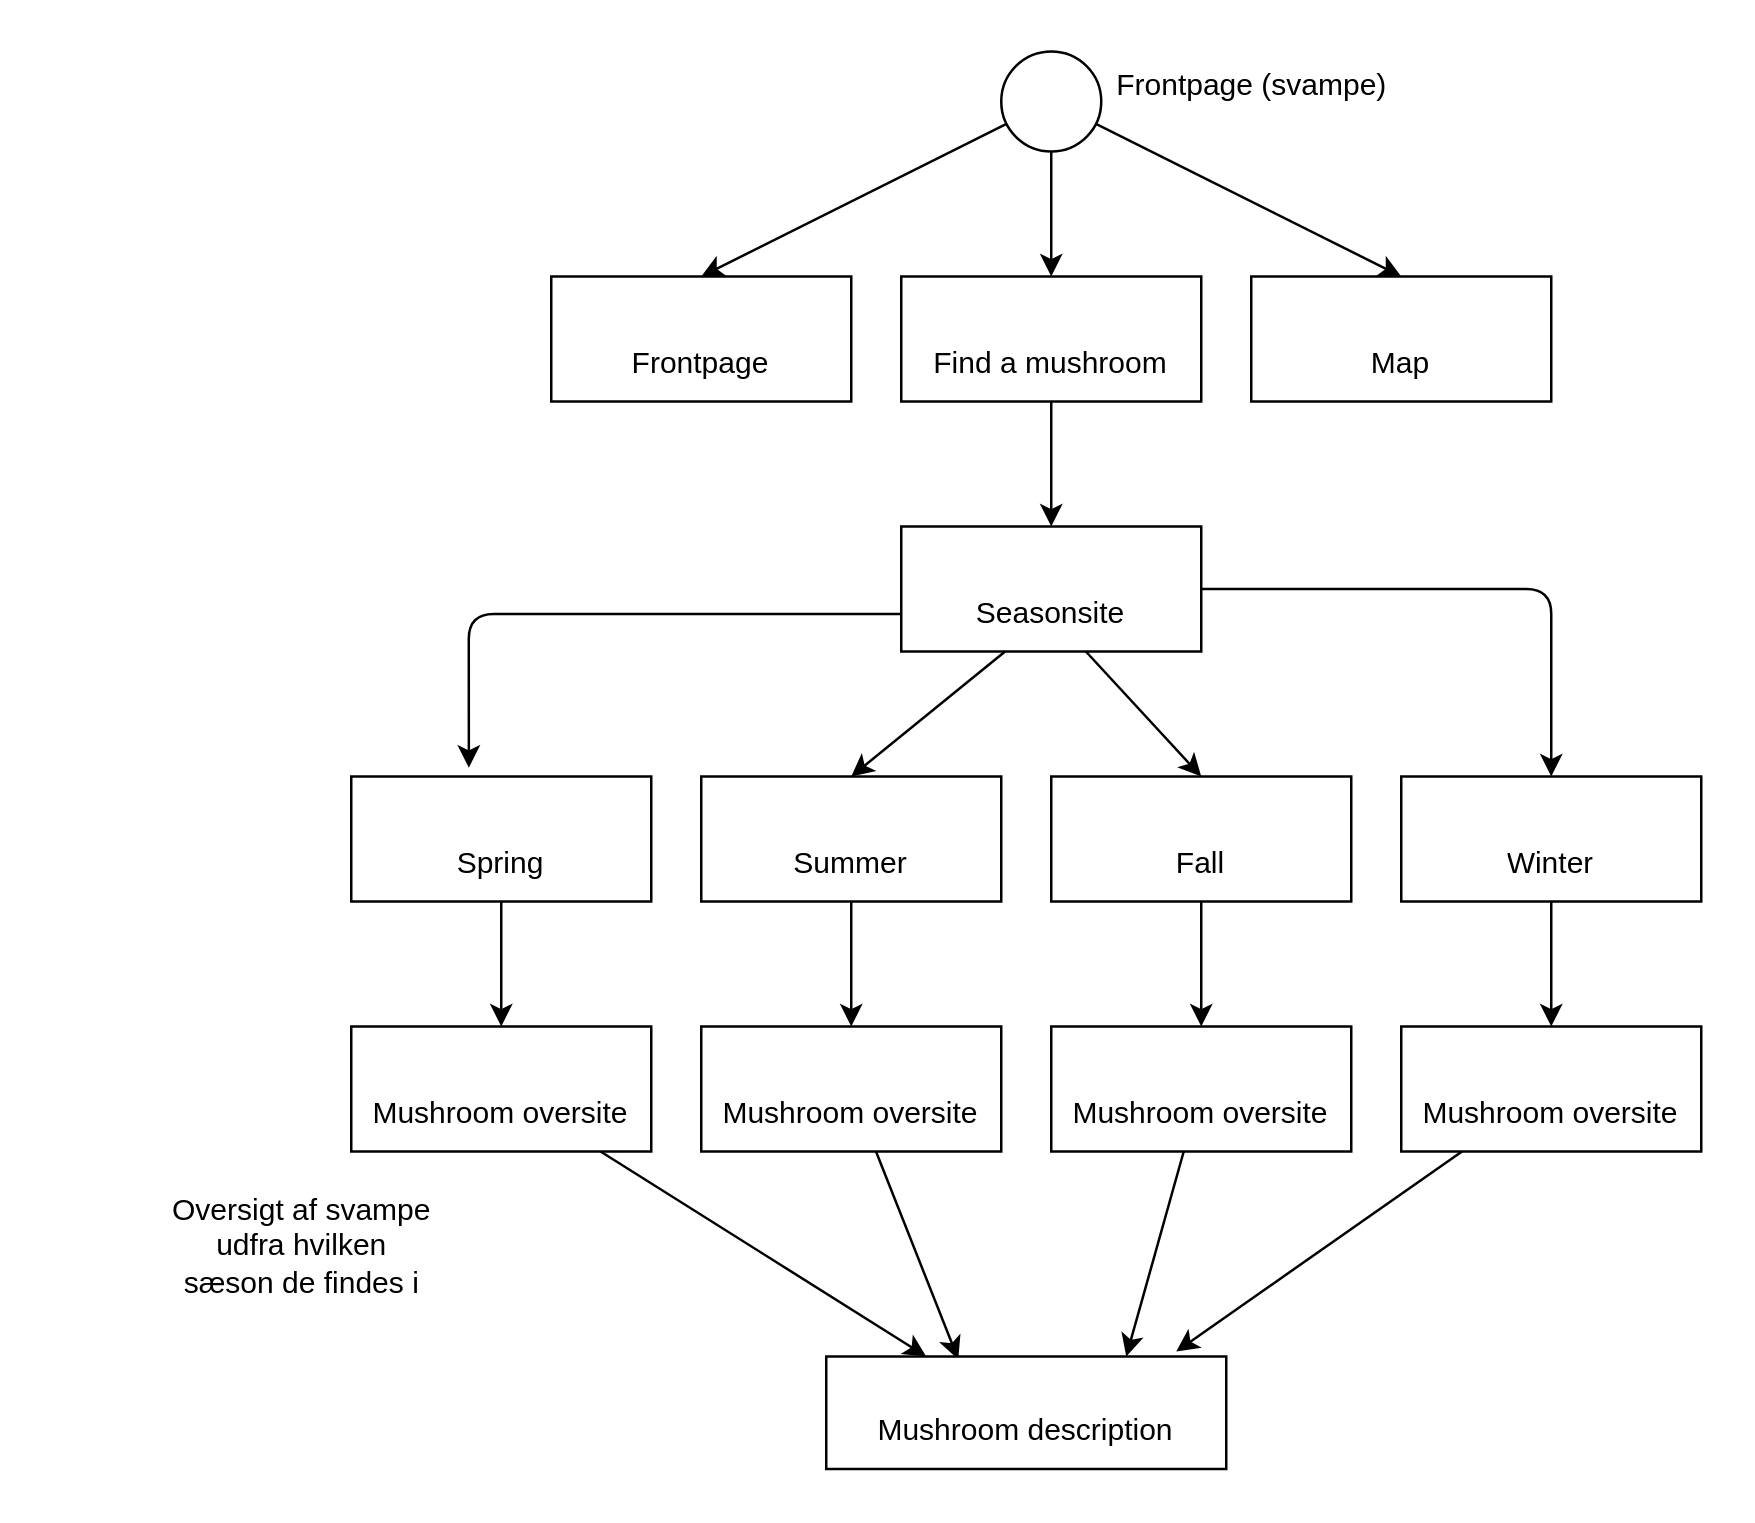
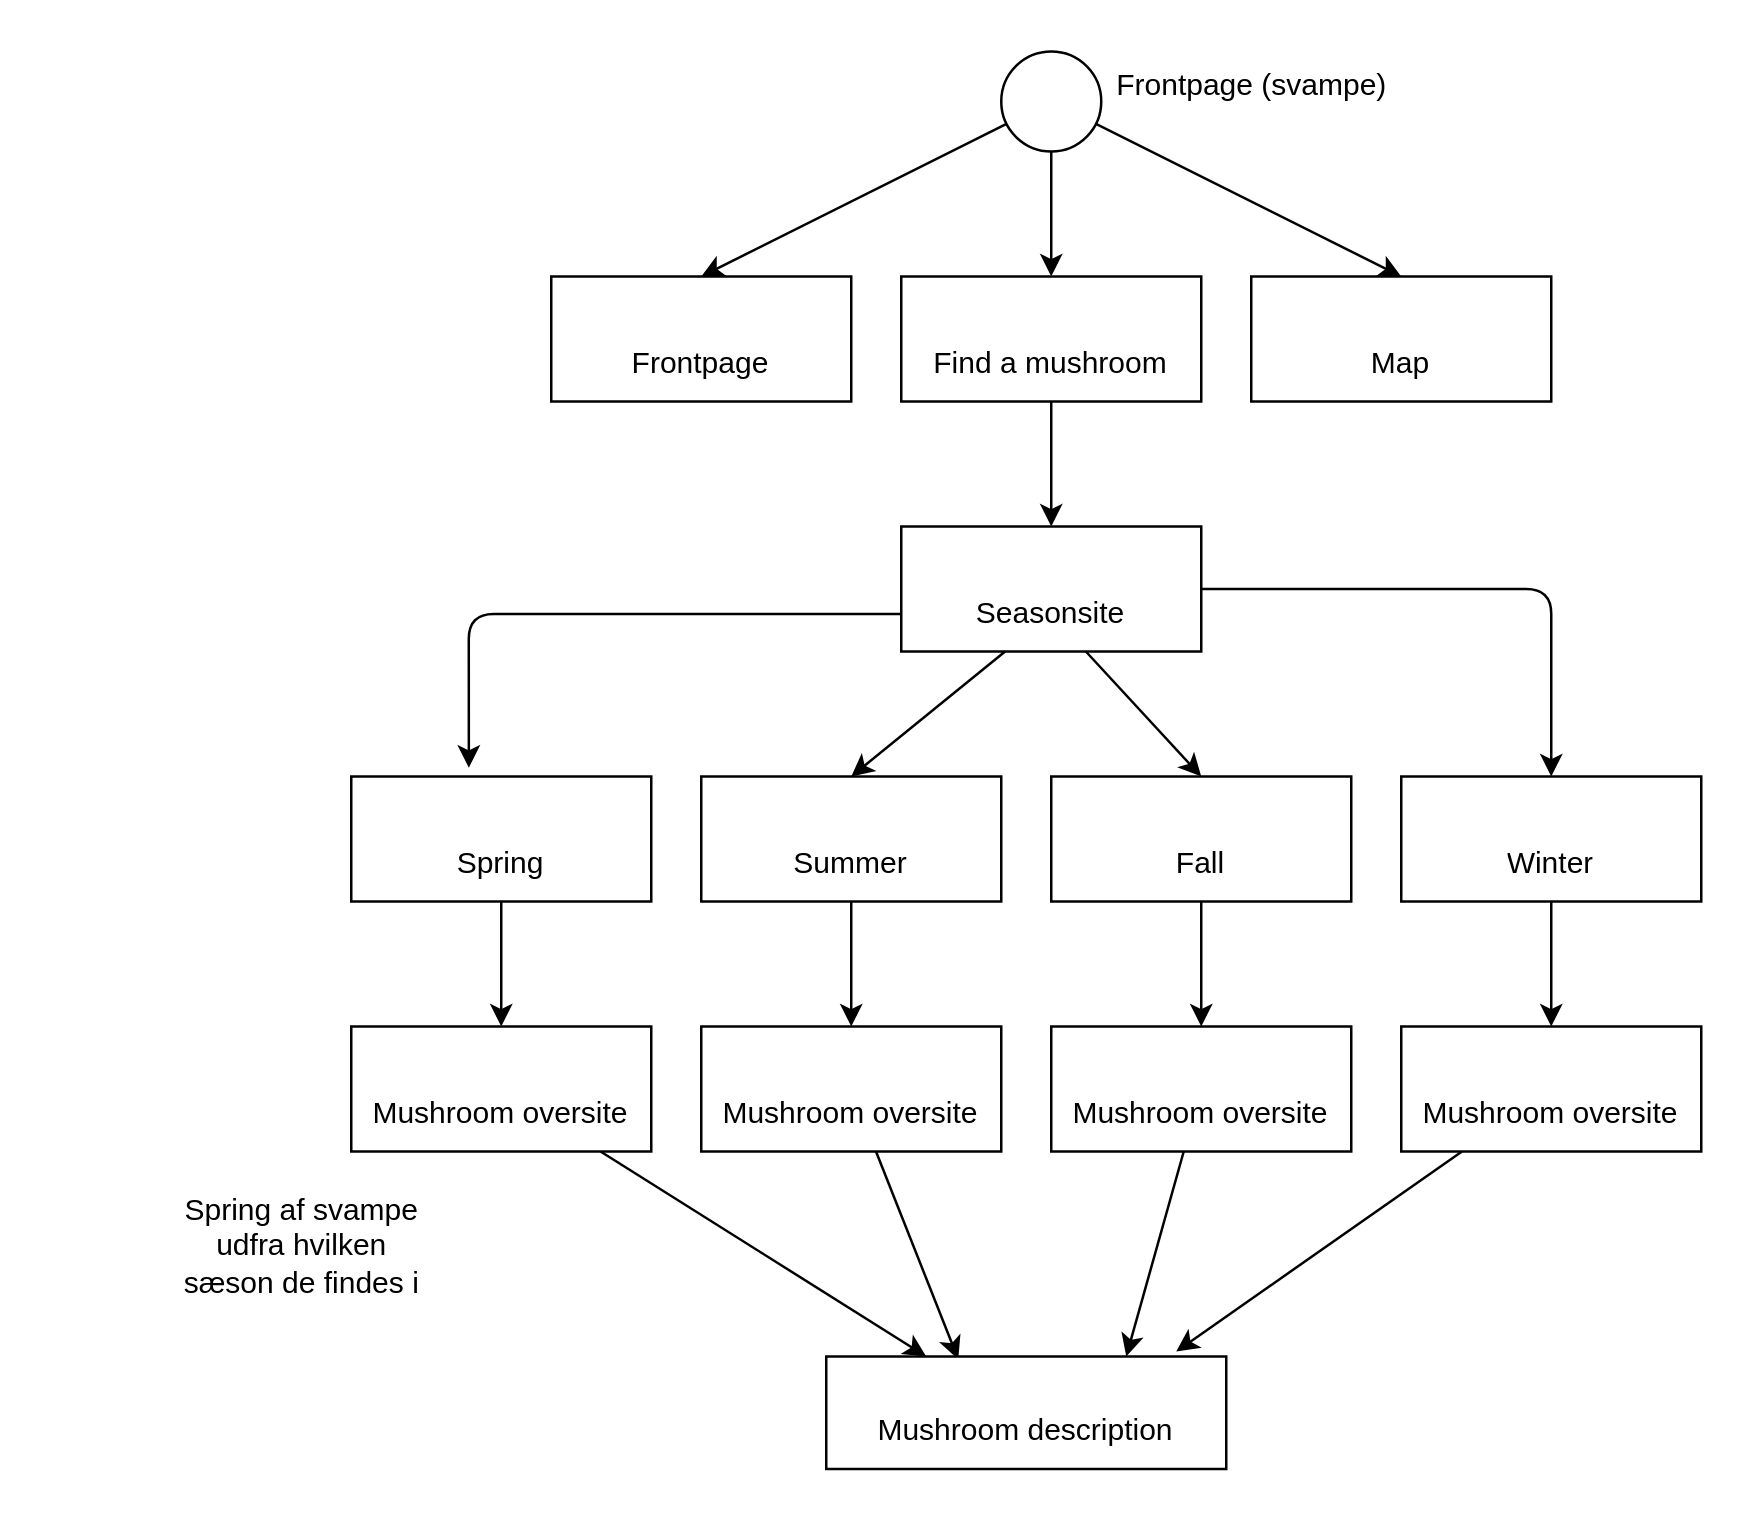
(303, 1248) -> (303, 1248)
